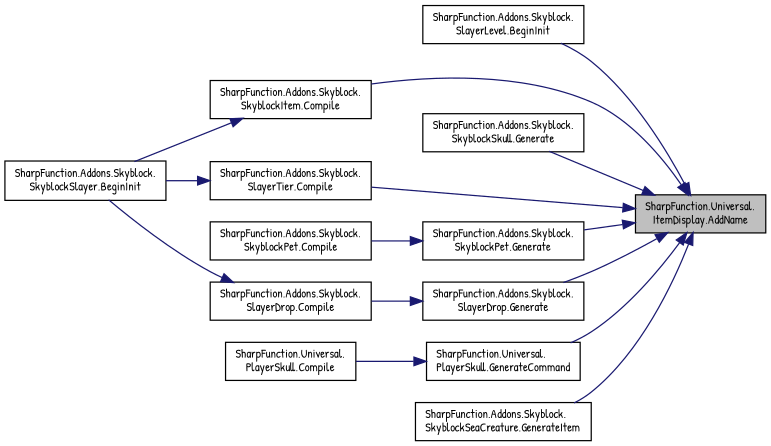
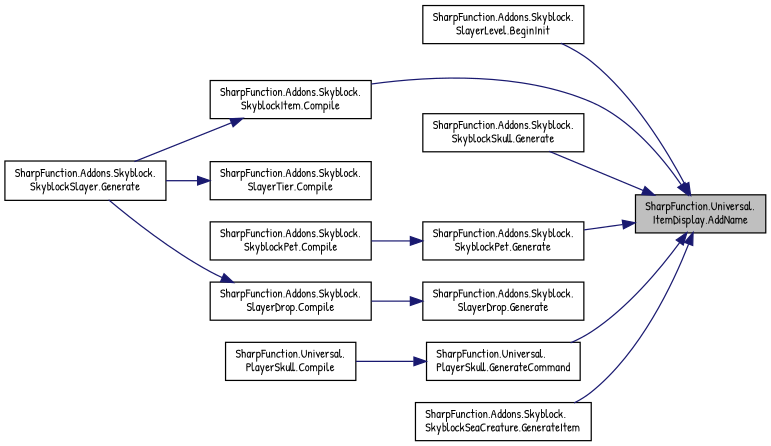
(85, 181) -> (85, 181)
(497, 197) -> none
(611, 263) -> none
